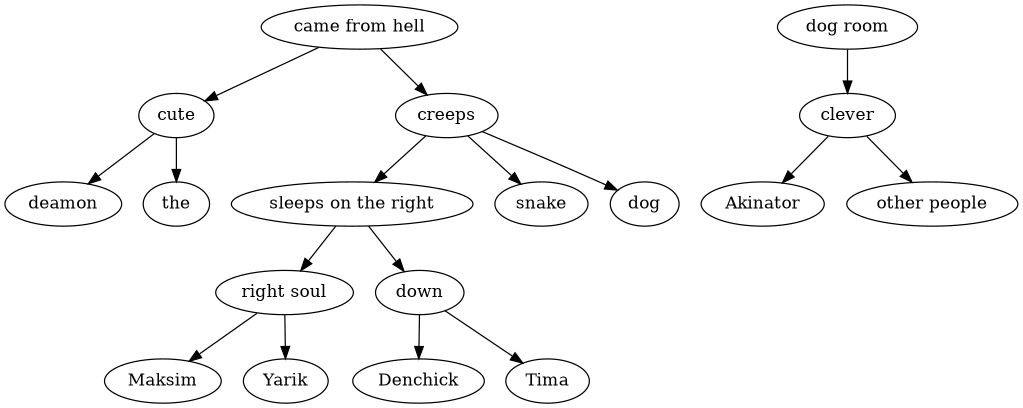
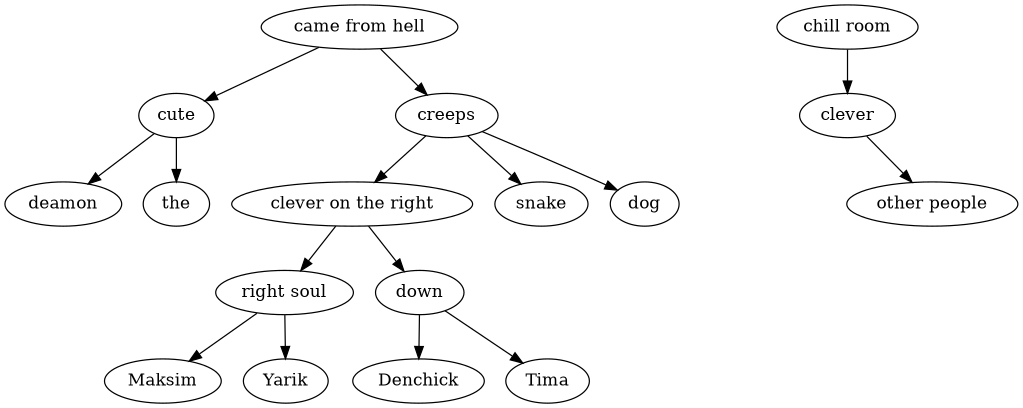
(848, 27) -> (848, 27)
(352, 204) -> (352, 204)
(763, 204) -> none
